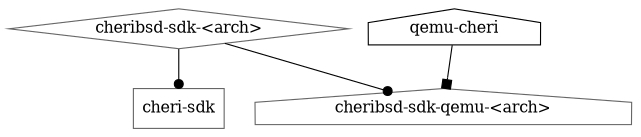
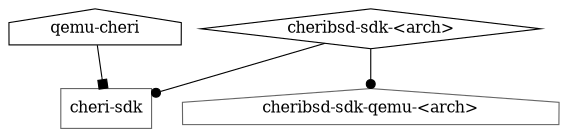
(179, 29) -> (371, 29)
(450, 61) -> (100, 61)
